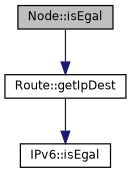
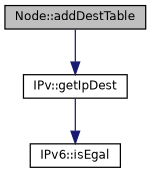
(65, 17) -> (75, 17)
(65, 86) -> (75, 86)
